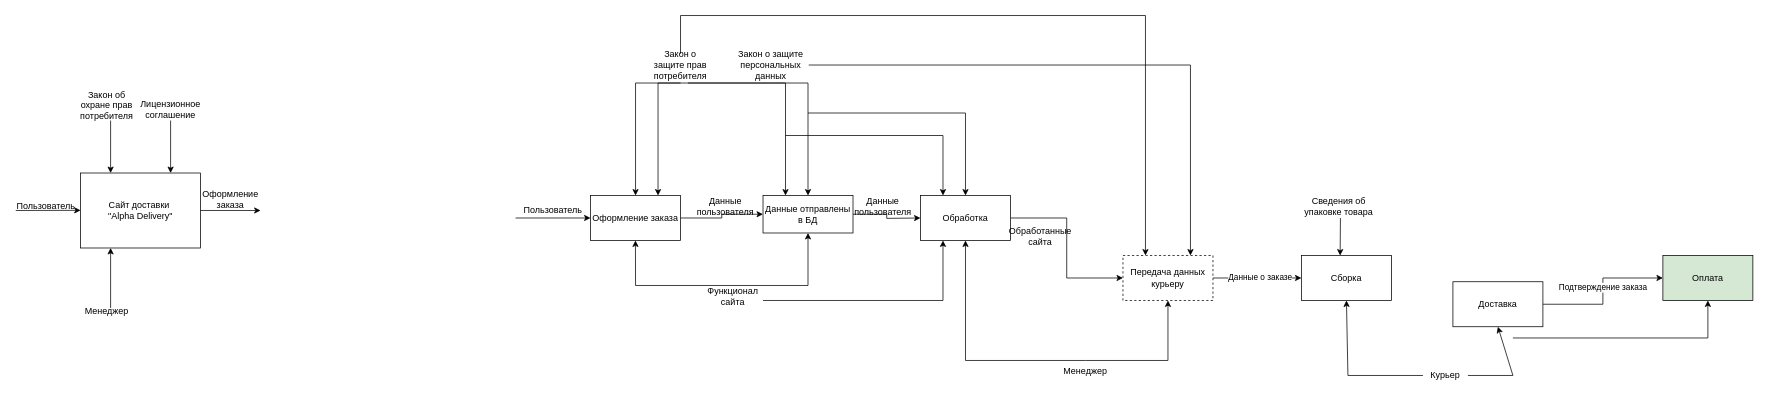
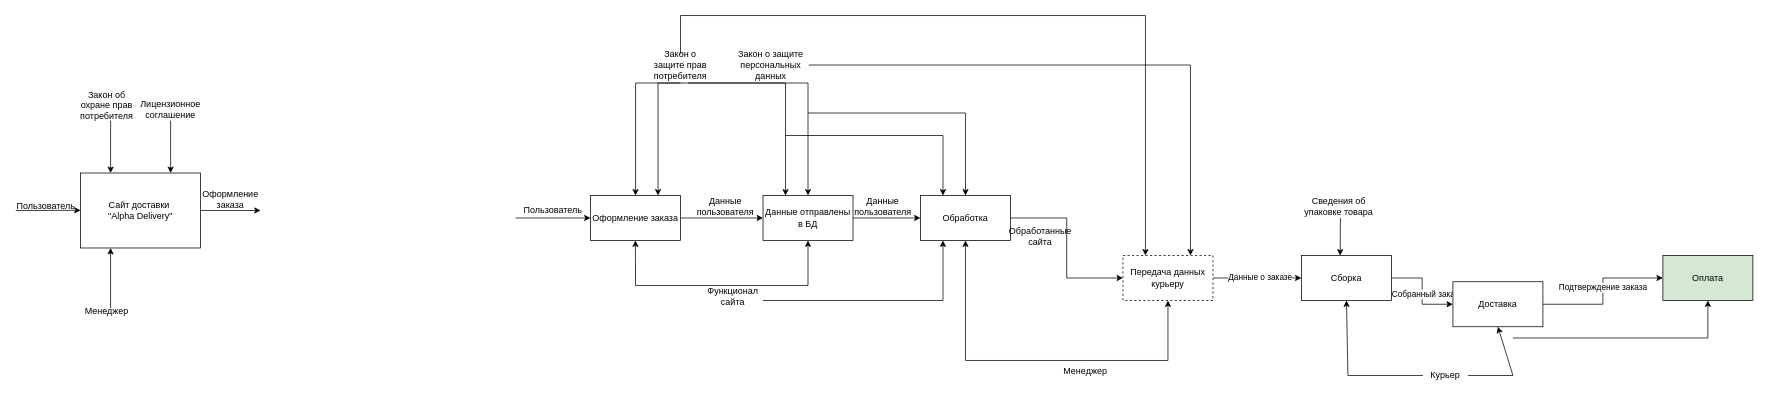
(808, 214) -> (808, 218)
none -> (1422, 302)
